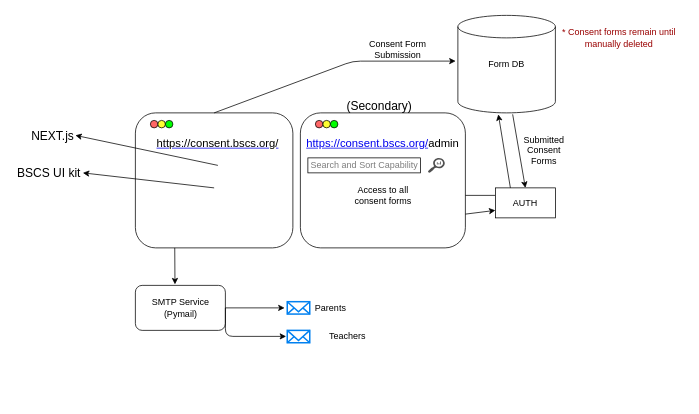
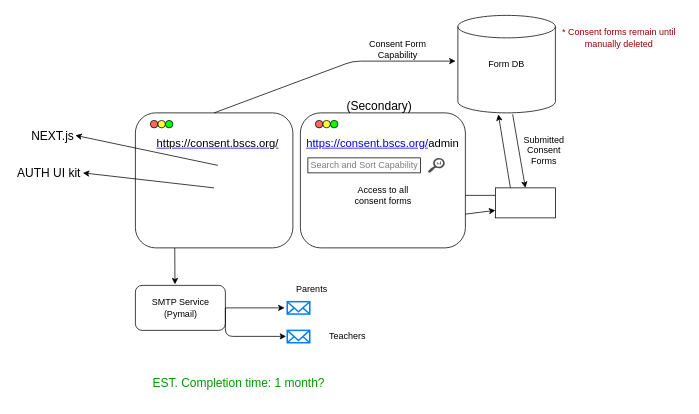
(398, 49) -> (398, 49)
(49, 173) -> (49, 173)
(525, 203) -> none
(330, 308) -> (312, 289)
none -> (239, 383)
